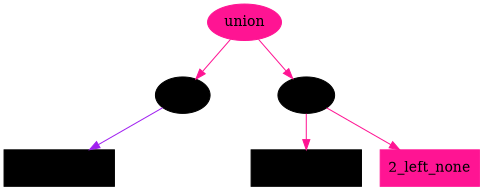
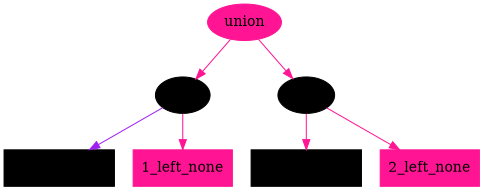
none -> (183, 168)
